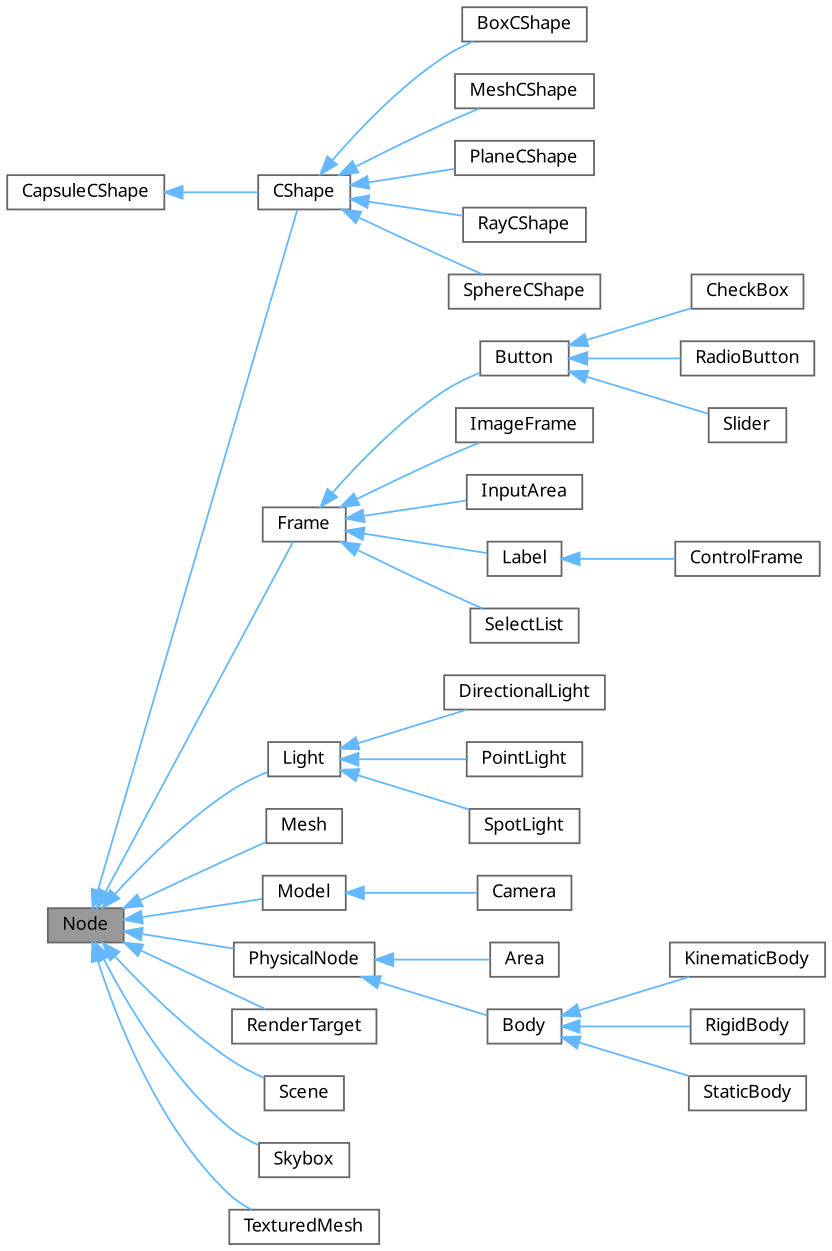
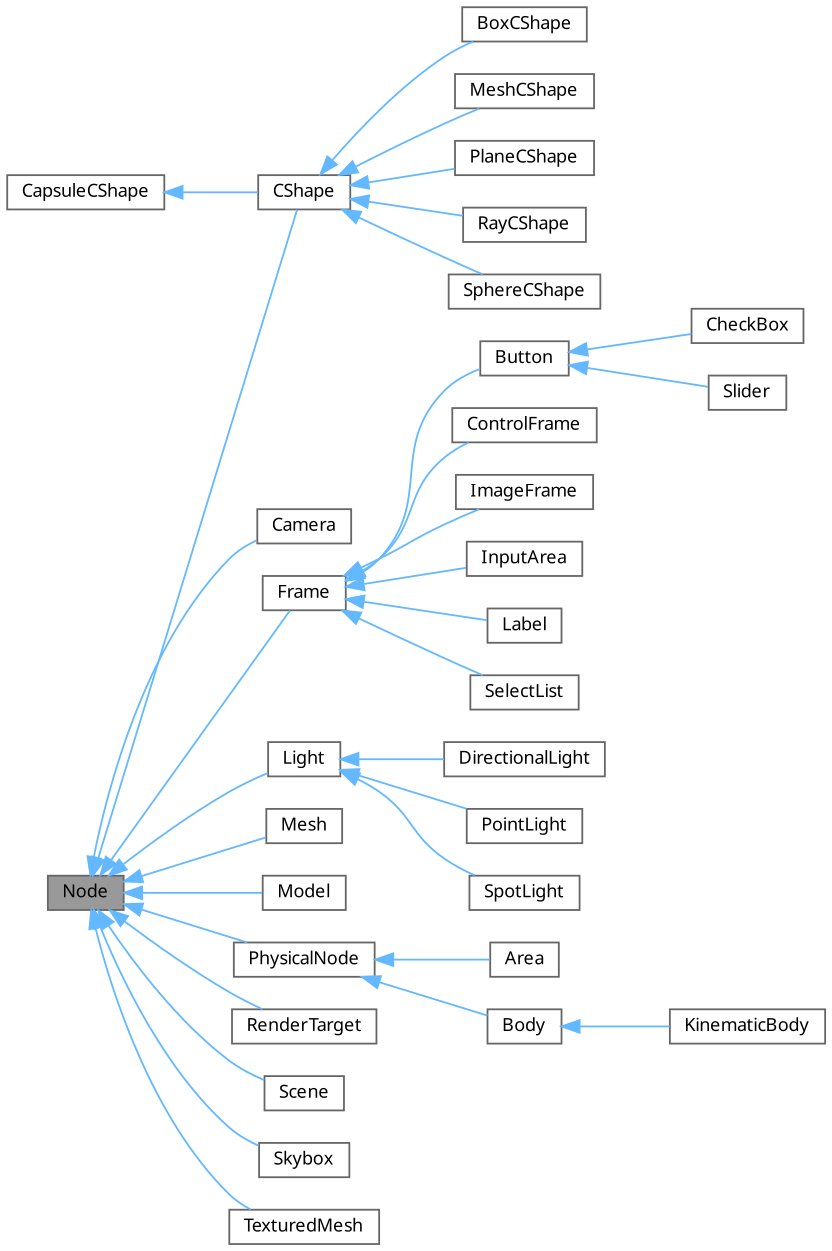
(748, 358) -> none
(628, 559) -> (422, 485)
(421, 893) -> (183, 619)
(748, 1026) -> none
(748, 1093) -> none
